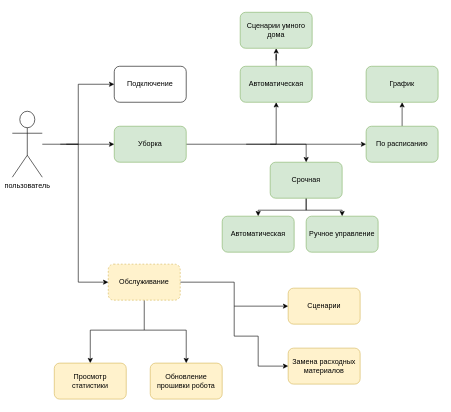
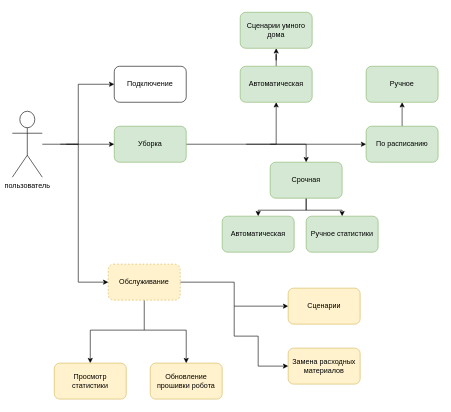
(402, 84) -> (402, 84)
(342, 234) -> (342, 234)
